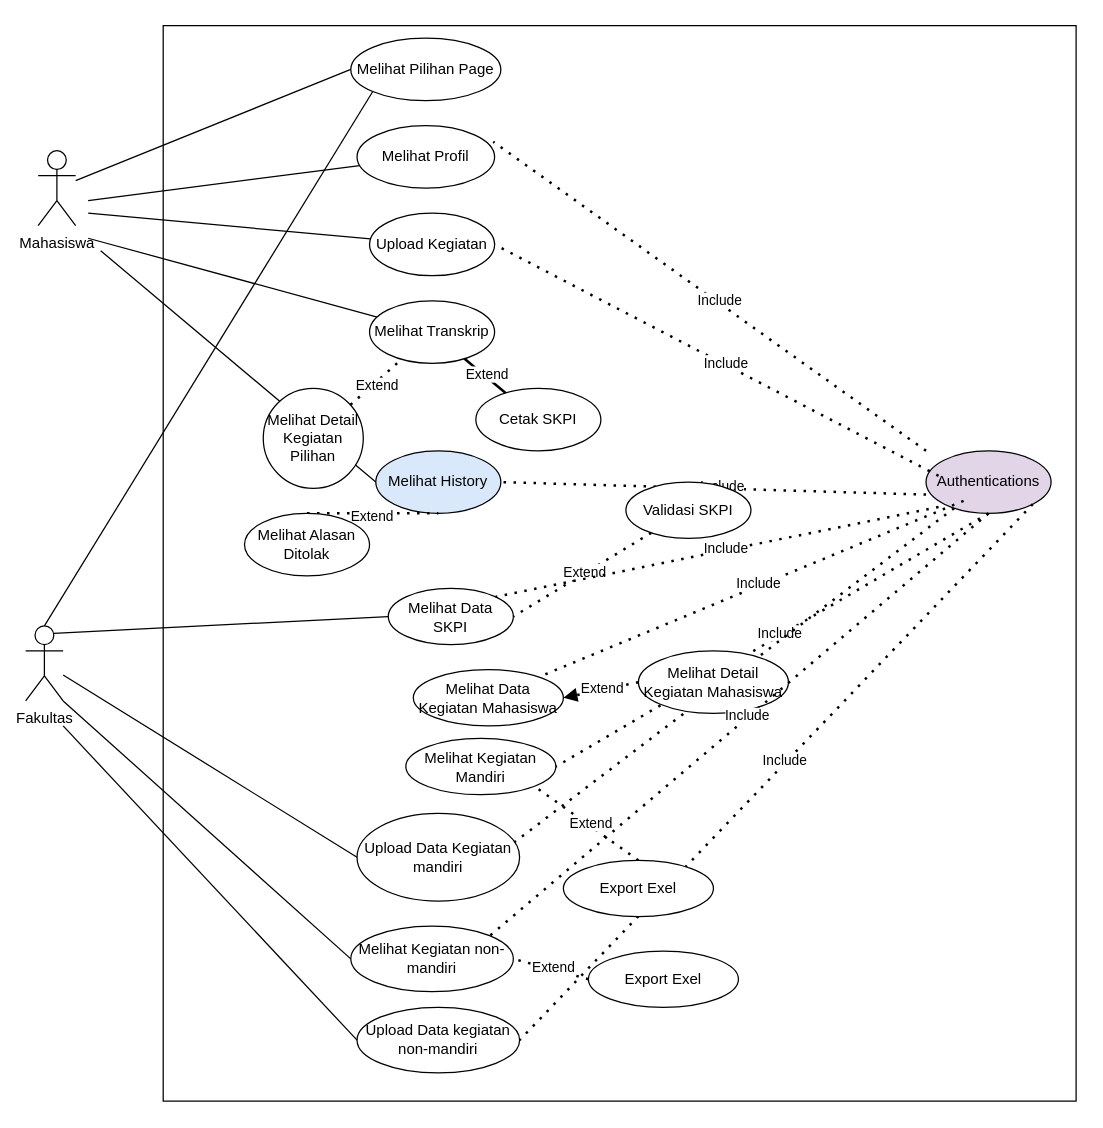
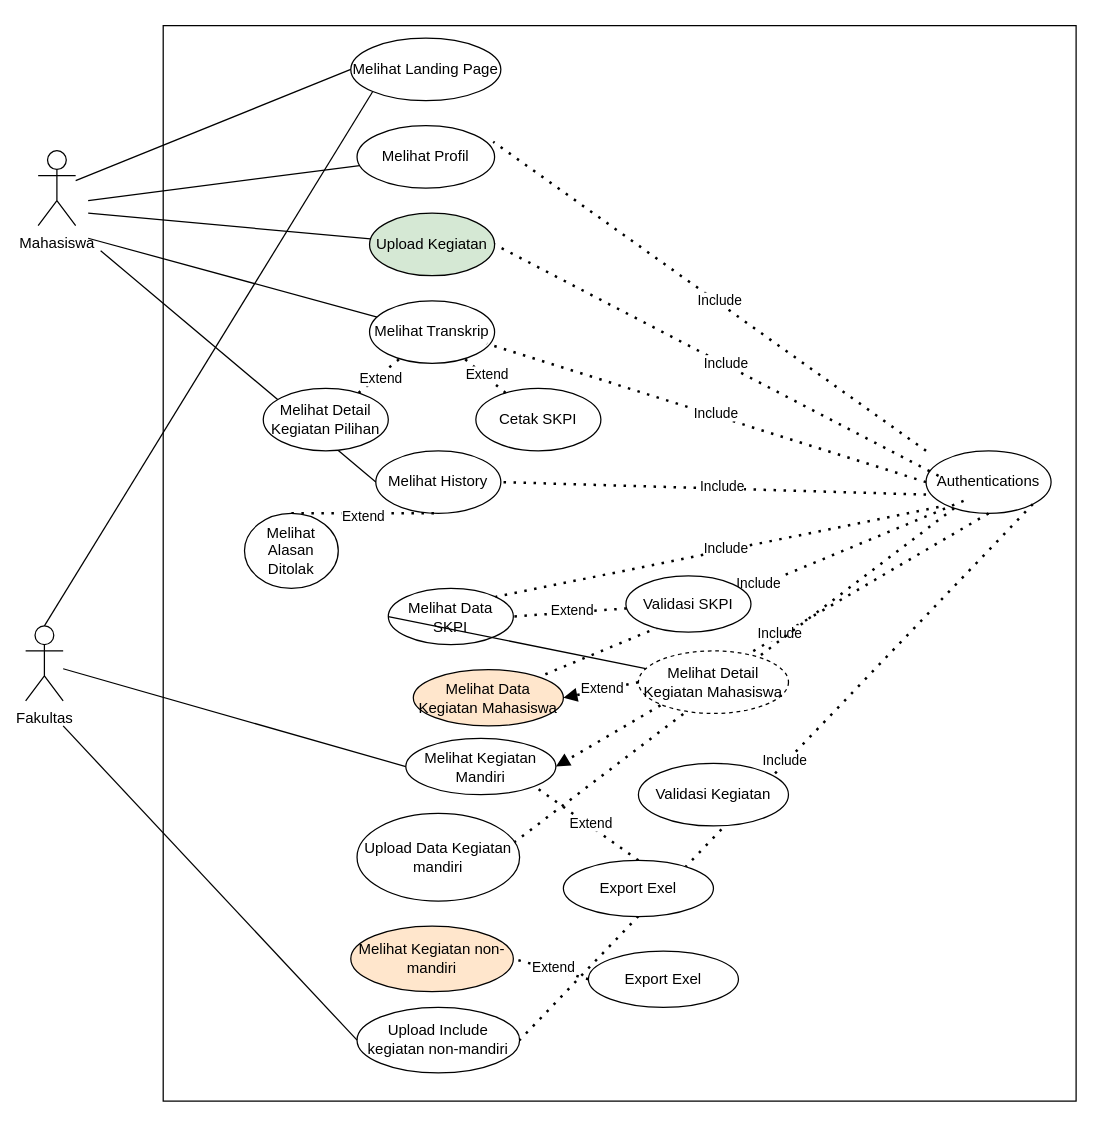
(426, 69) -> (426, 69)
(432, 244) -> (432, 244)
(498, 386) -> (498, 386)
none -> (709, 414)
(313, 438) -> (326, 419)
(438, 482) -> (438, 482)
(988, 482) -> (988, 482)
(688, 510) -> (688, 604)
(307, 544) -> (291, 551)
(221, 625) -> (517, 642)
(713, 682) -> (713, 682)
(488, 698) -> (488, 698)
none -> (234, 717)
(735, 727) -> none
(563, 762) -> (568, 759)
(210, 766) -> none
none -> (713, 794)
(207, 830) -> none
(432, 958) -> (432, 958)
(438, 1039) -> (438, 1039)
